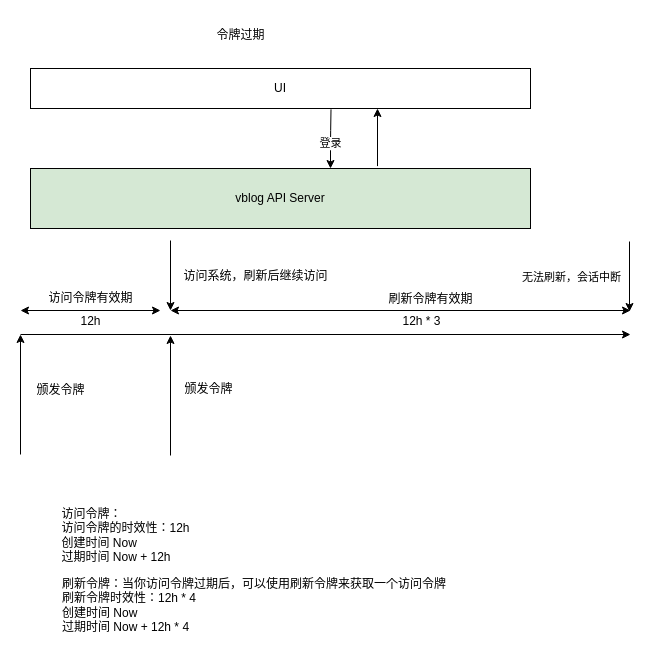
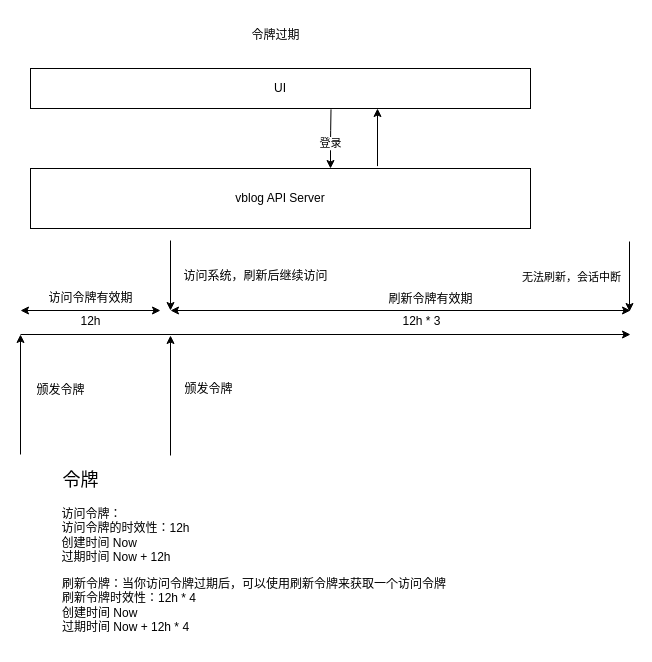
(241, 36) -> (276, 36)
(281, 199) -> (281, 199)
none -> (81, 481)
